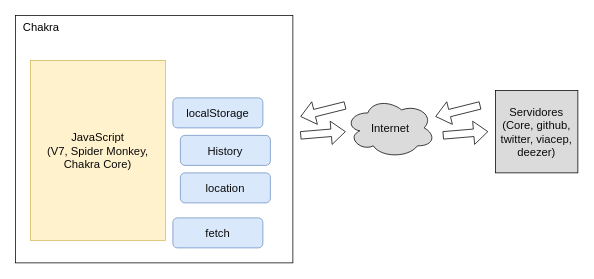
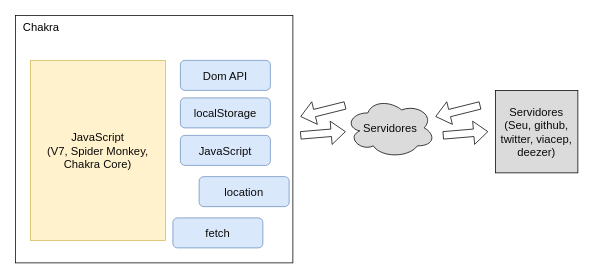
none -> (225, 75)
(218, 113) -> (225, 113)
(390, 128) -> (390, 128)
(537, 132) -> (537, 132)
(225, 150) -> (225, 150)
(225, 188) -> (244, 192)
